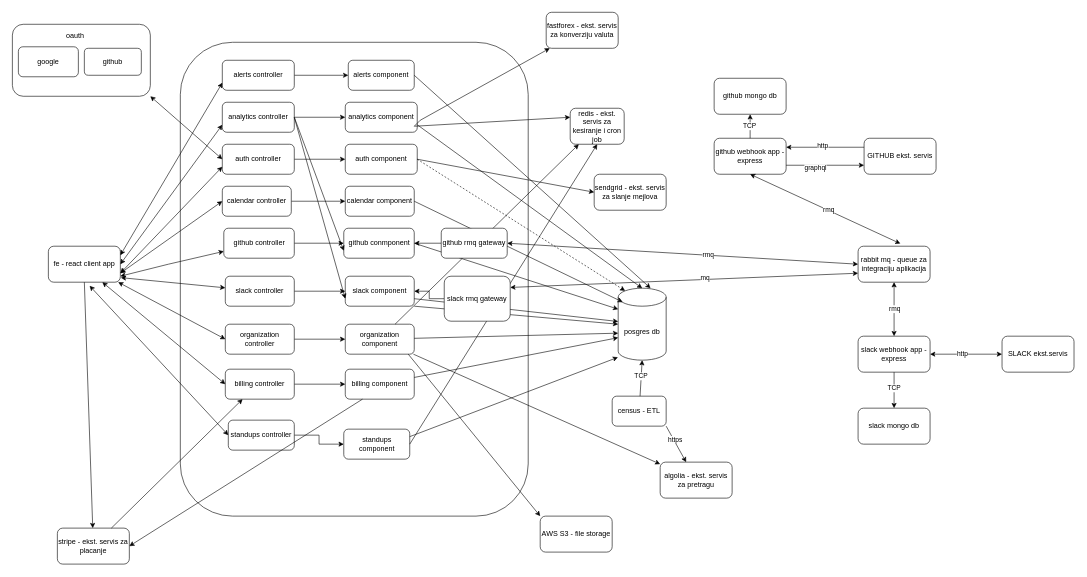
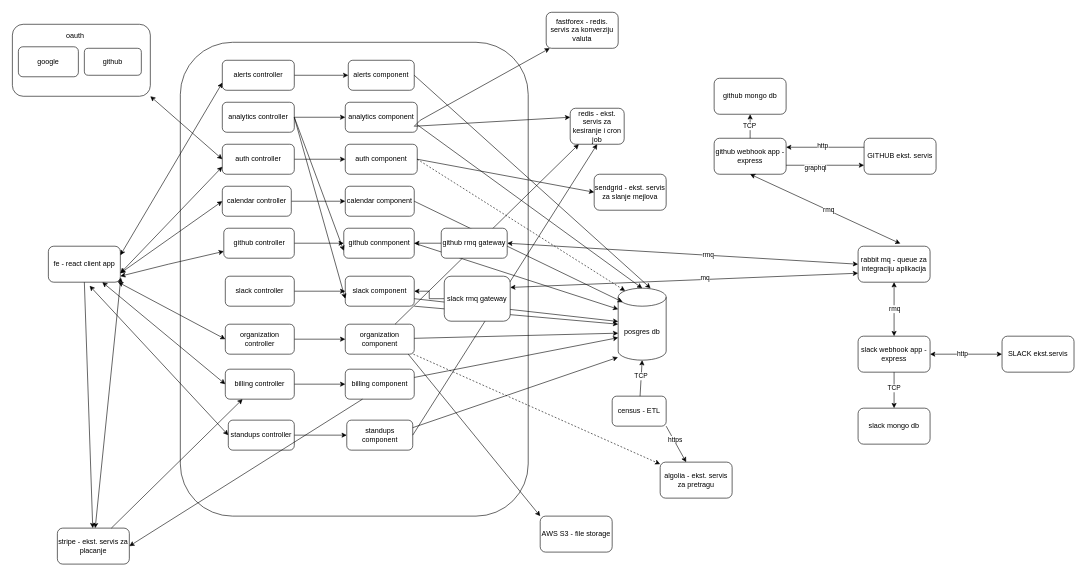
(582, 30) -> (582, 30)
(171, 195) -> none
(173, 283) -> (108, 404)
(556, 418) -> (556, 418)
(377, 444) -> (380, 435)
